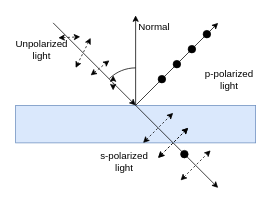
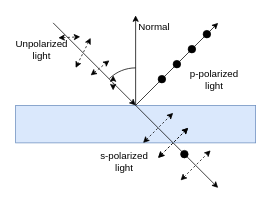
(229, 79) -> (214, 79)
